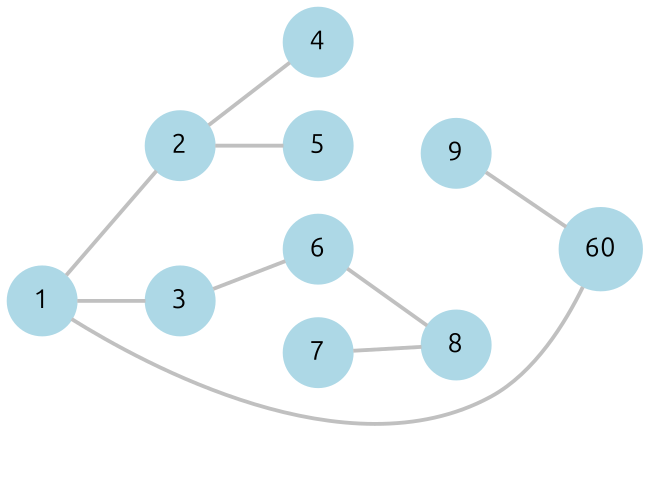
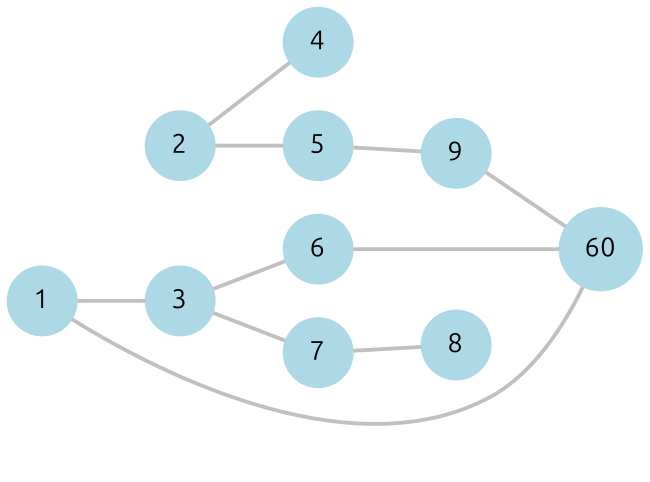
none -> (387, 149)
(111, 223) -> none
(387, 297) -> (456, 249)
none -> (249, 327)
